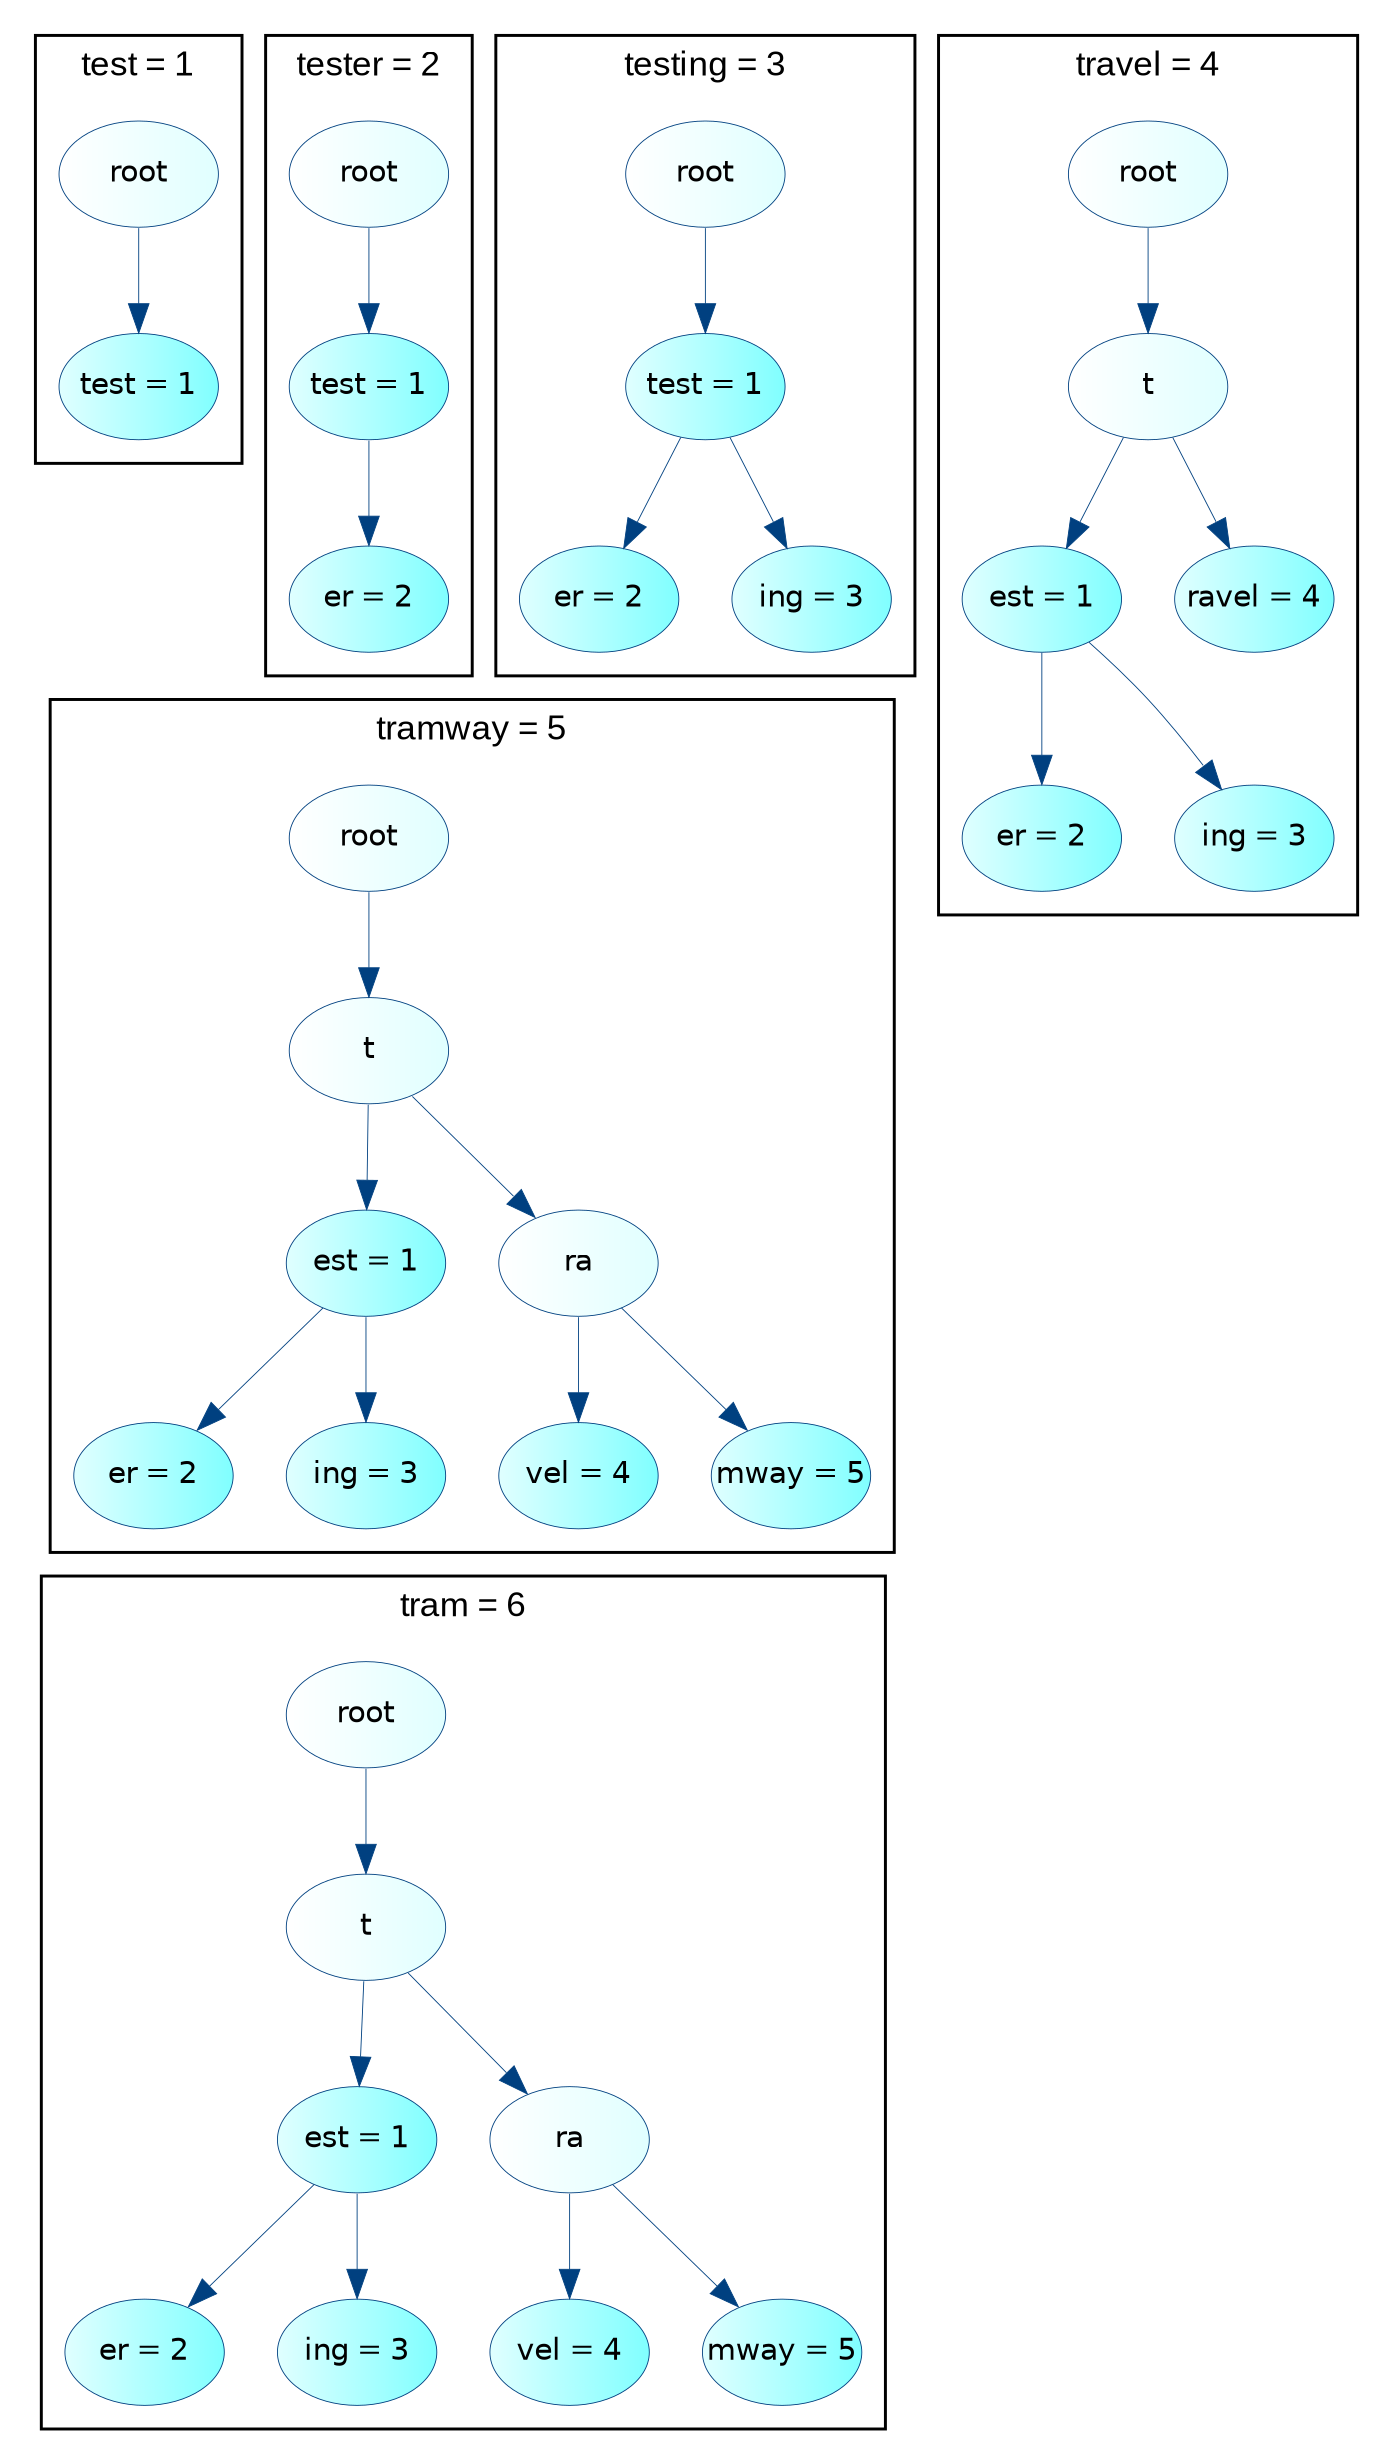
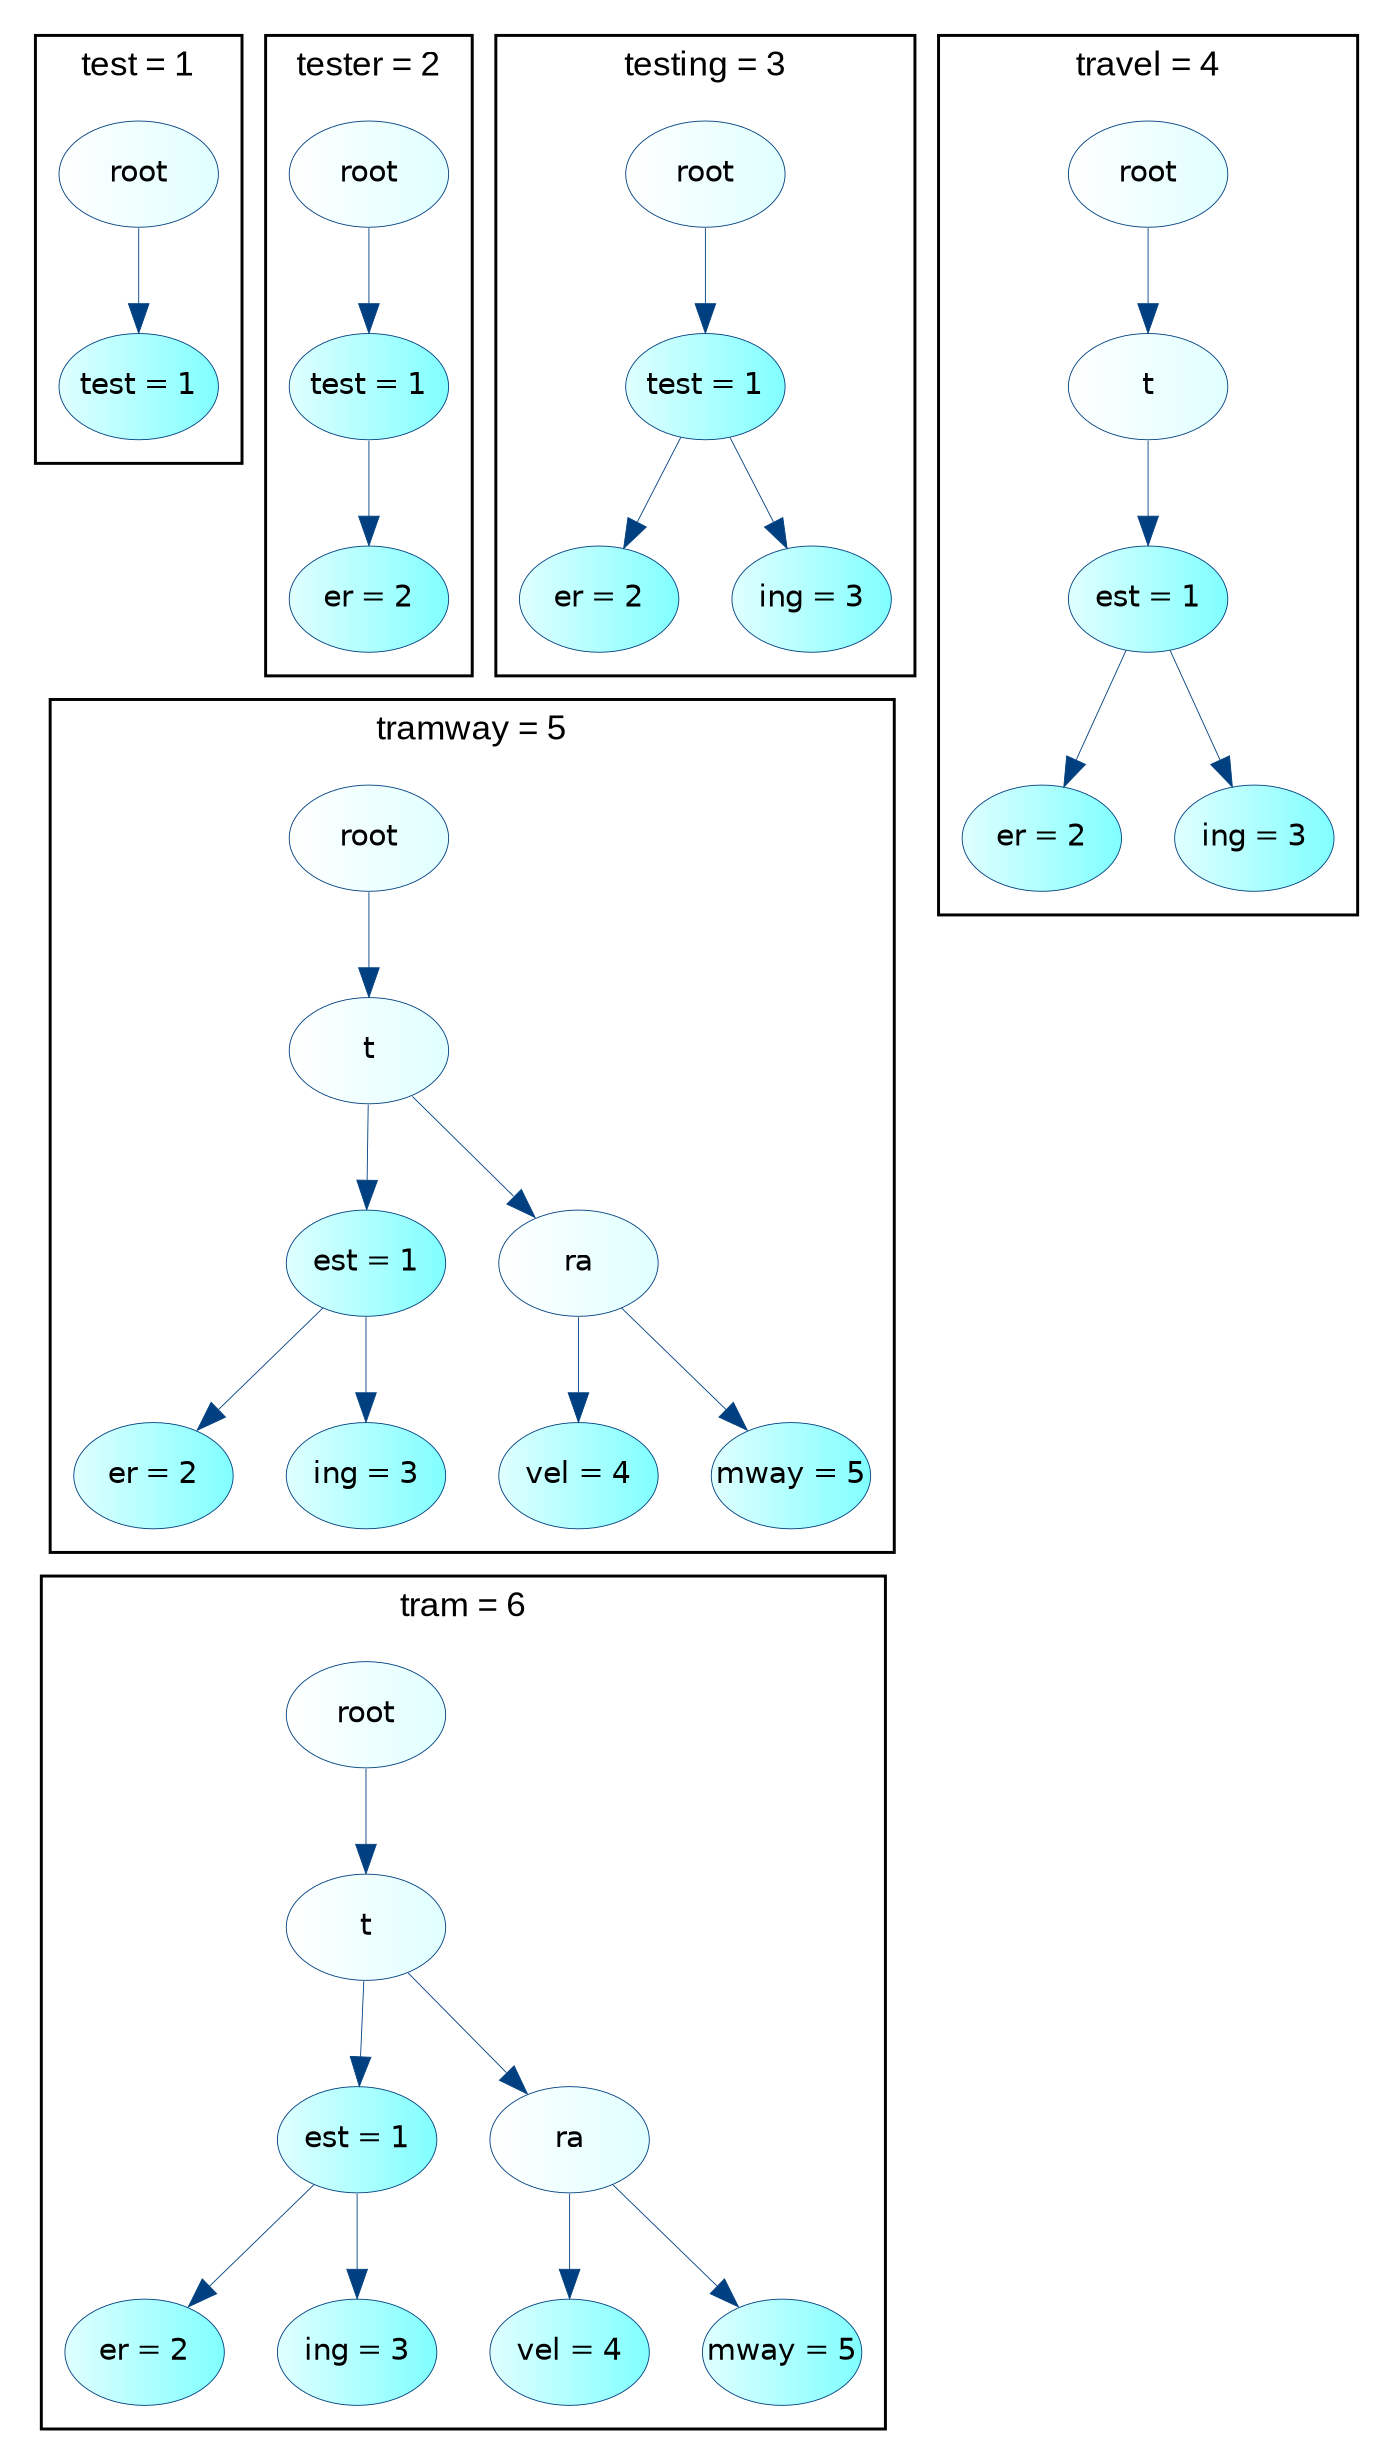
(1254, 599) -> none
